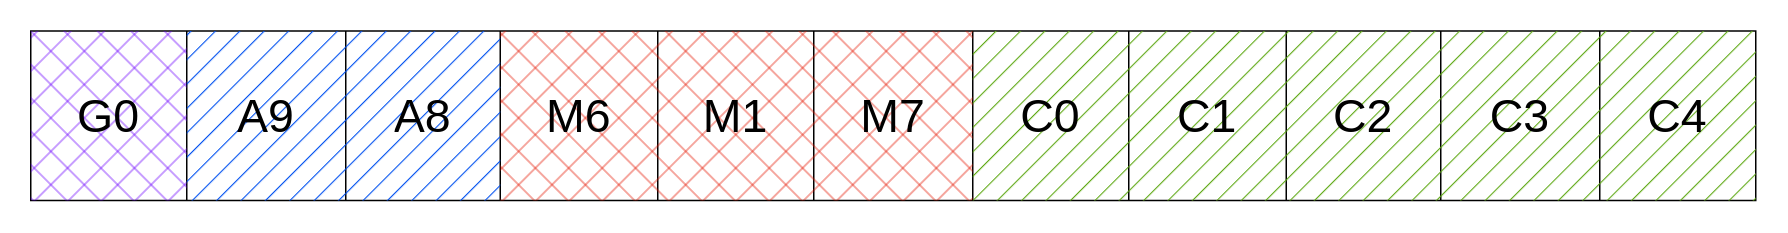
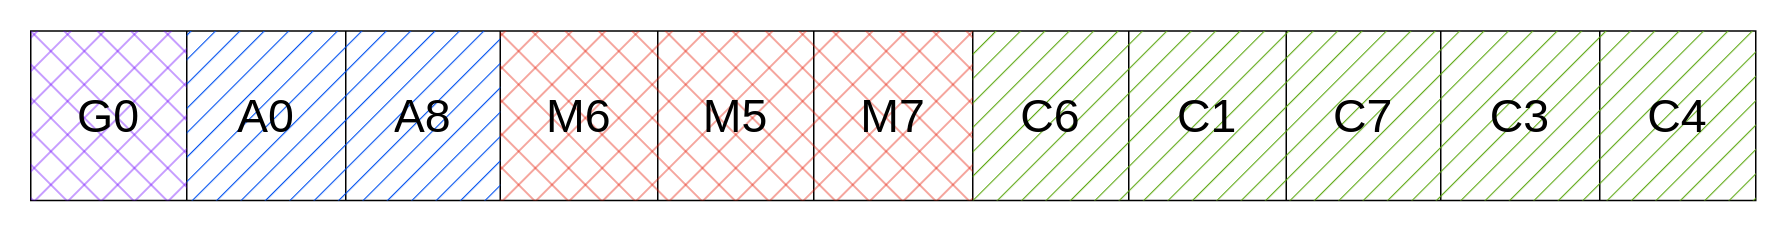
(266, 116) -> (266, 116)
(736, 116) -> (736, 116)
(1051, 116) -> (1051, 116)
(1364, 116) -> (1364, 116)
